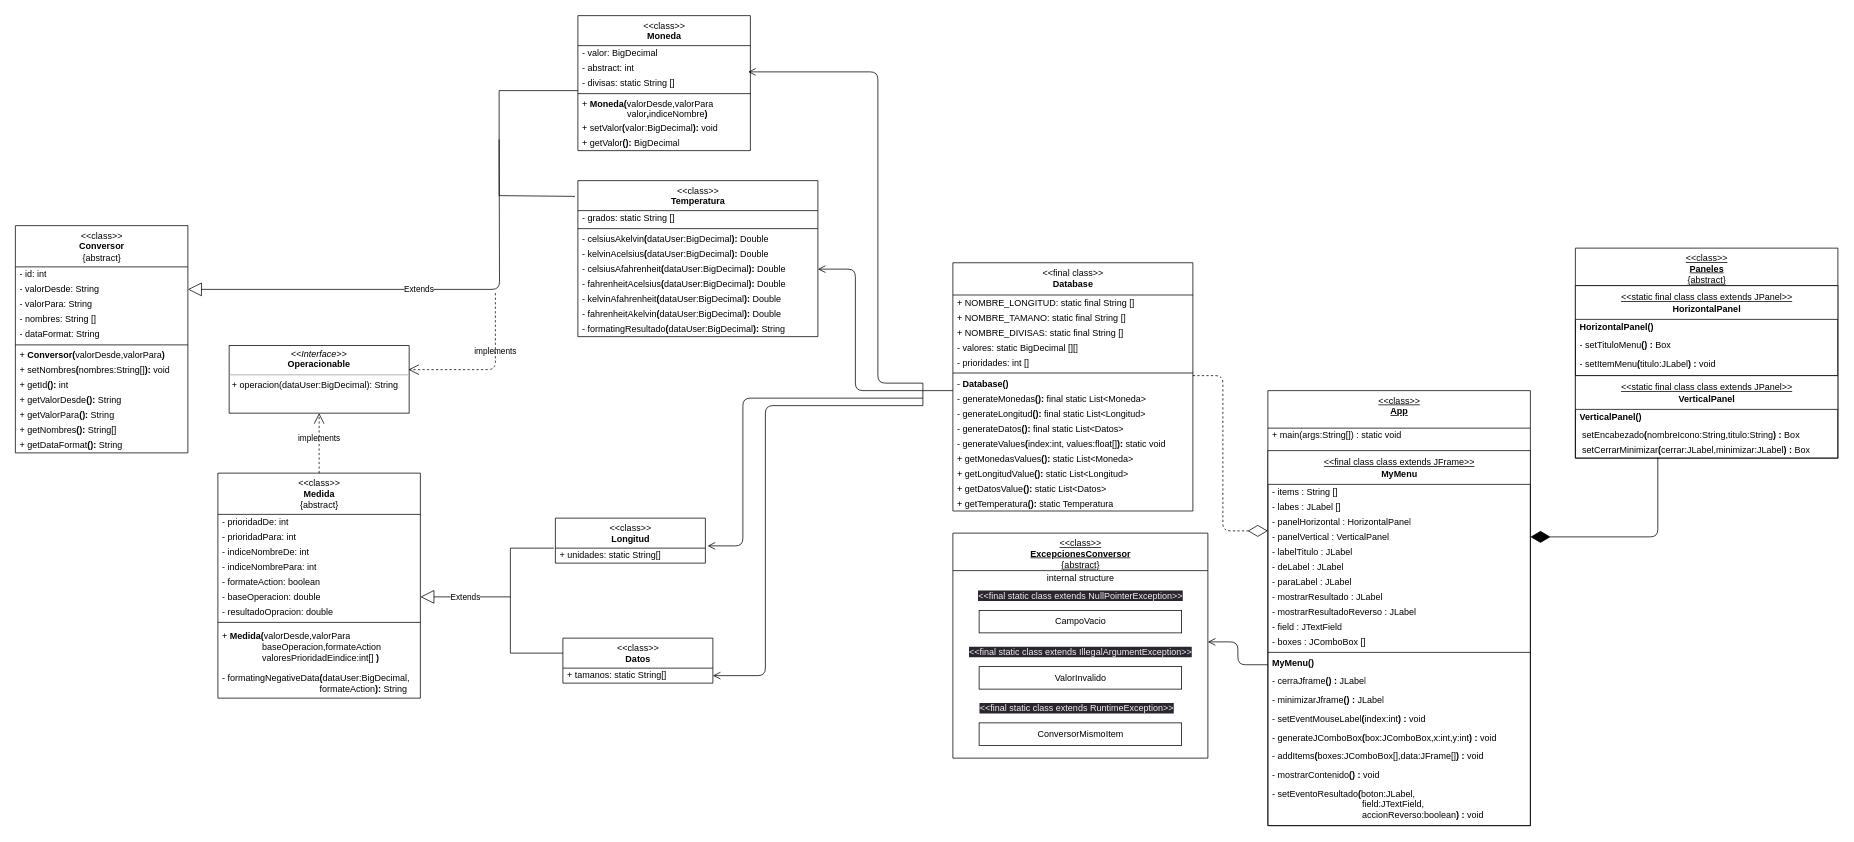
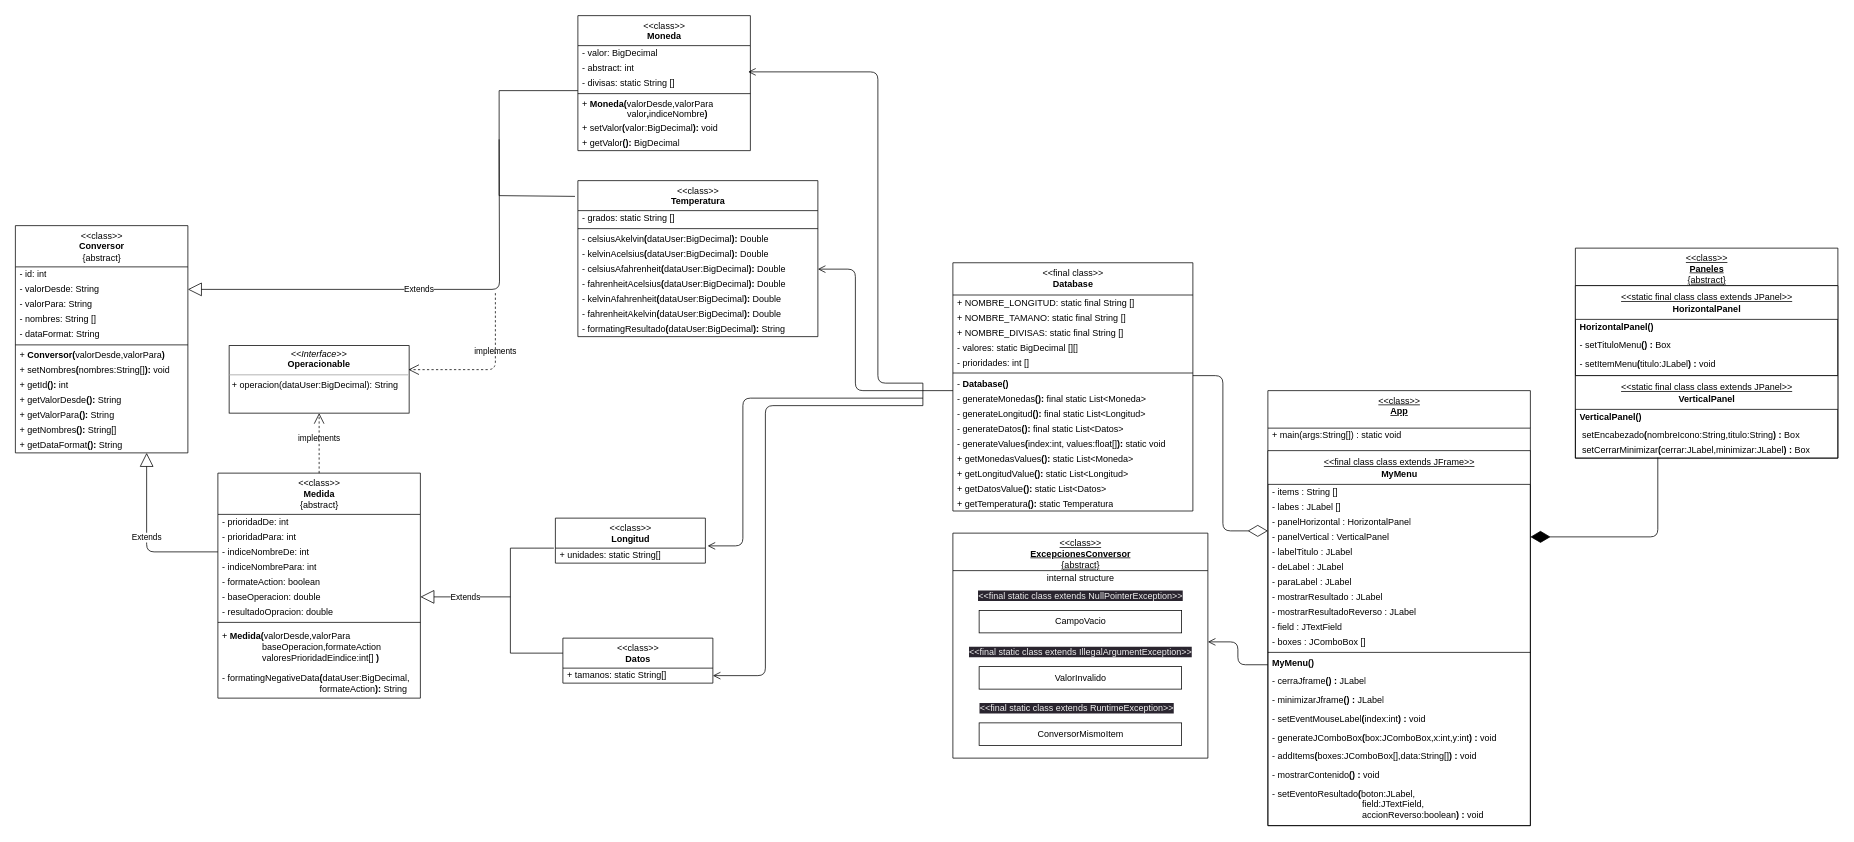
(1223, 451) -> (1223, 451)
none -> (147, 541)
(1390, 759) -> (1389, 759)
